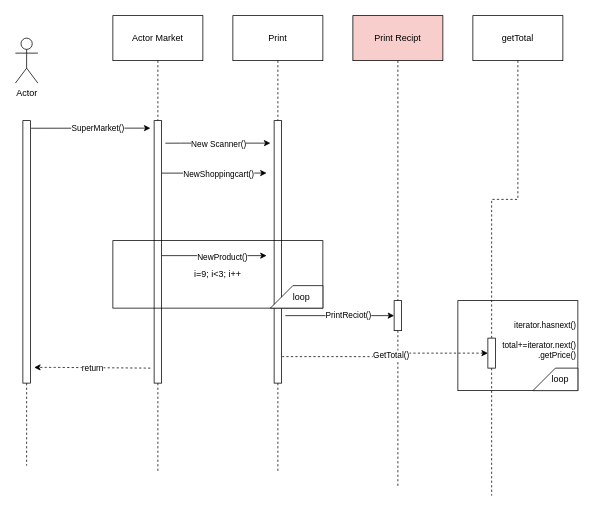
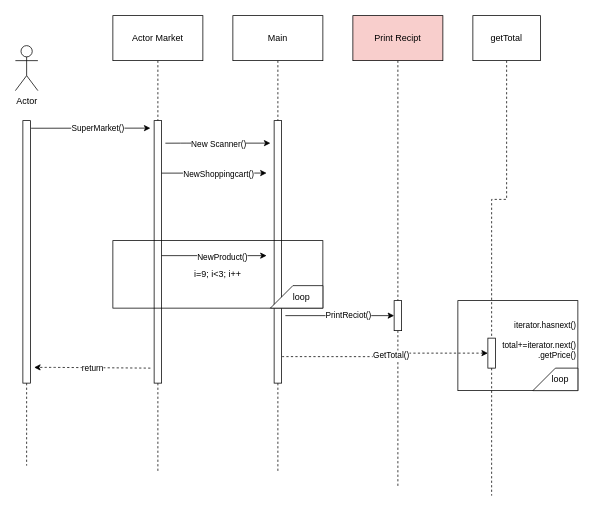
(278, 38) -> (278, 38)
(518, 38) -> (507, 38)
(27, 60) -> (27, 68)
